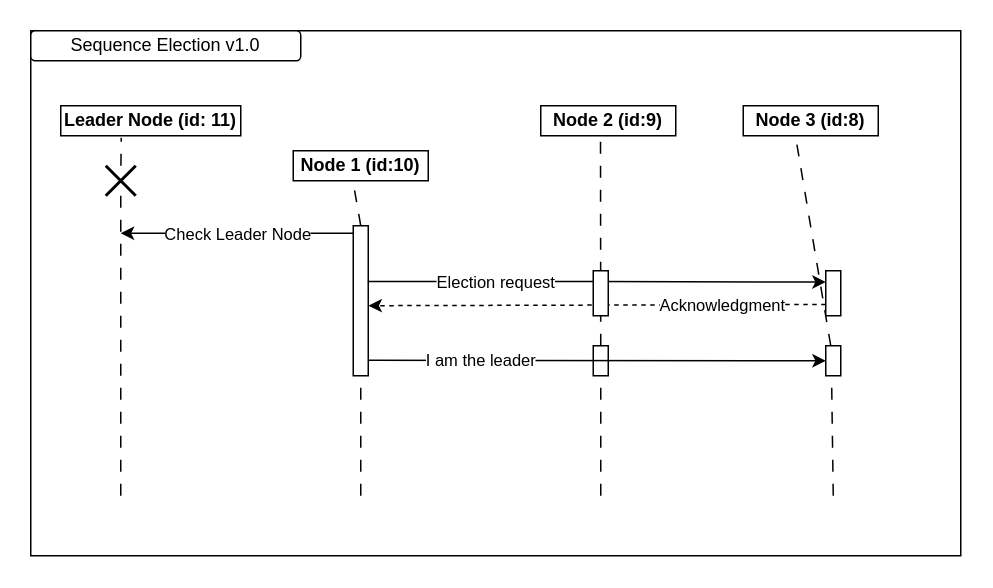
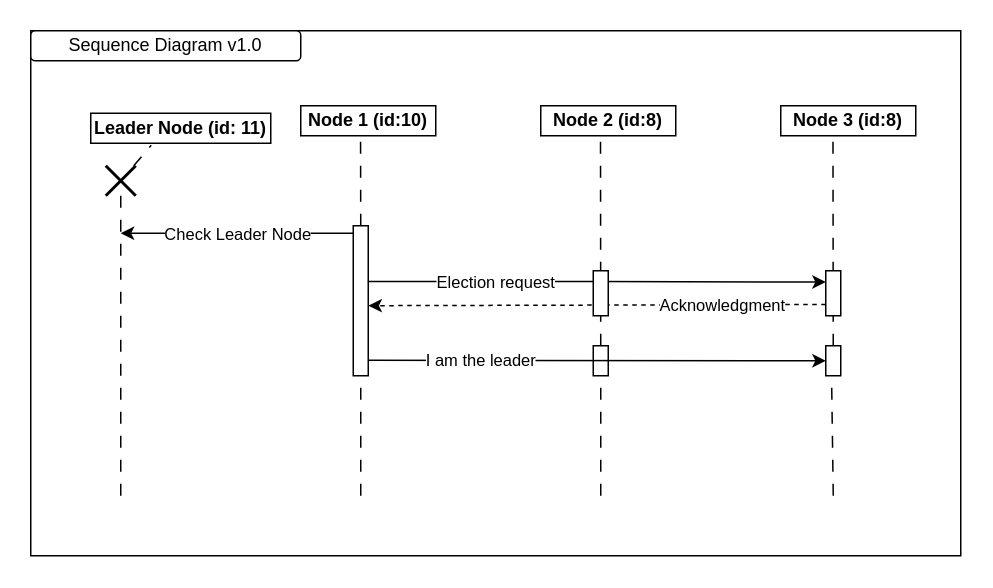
(166, 46) -> (166, 46)
(151, 121) -> (181, 128)
(608, 121) -> (608, 121)
(811, 121) -> (848, 121)
(361, 166) -> (368, 121)
